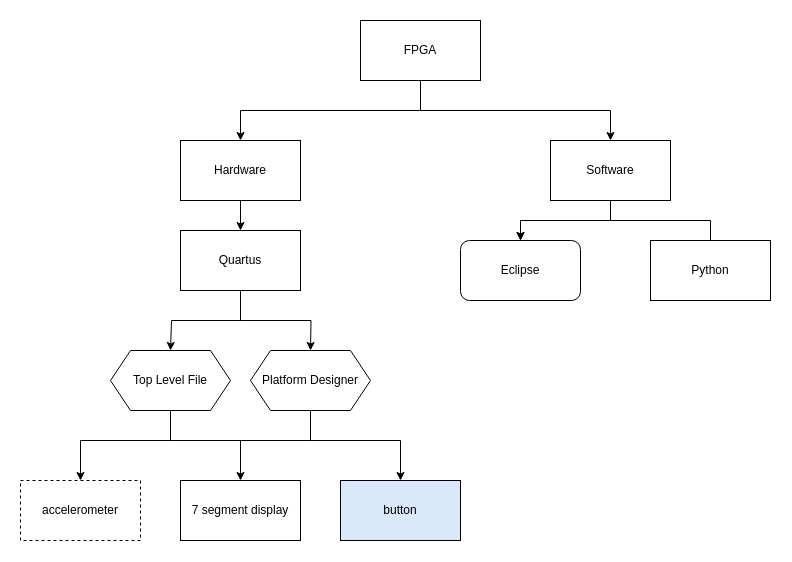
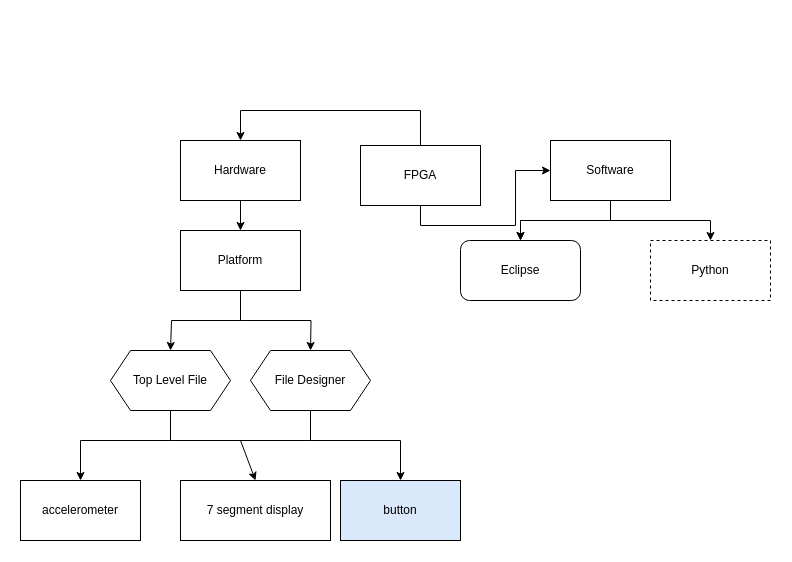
(421, 51) -> (421, 176)
(711, 236) -> (711, 232)
(241, 261) -> (241, 261)
(711, 271) -> (711, 271)
(311, 381) -> (311, 381)
(81, 511) -> (81, 511)
(241, 511) -> (256, 511)
